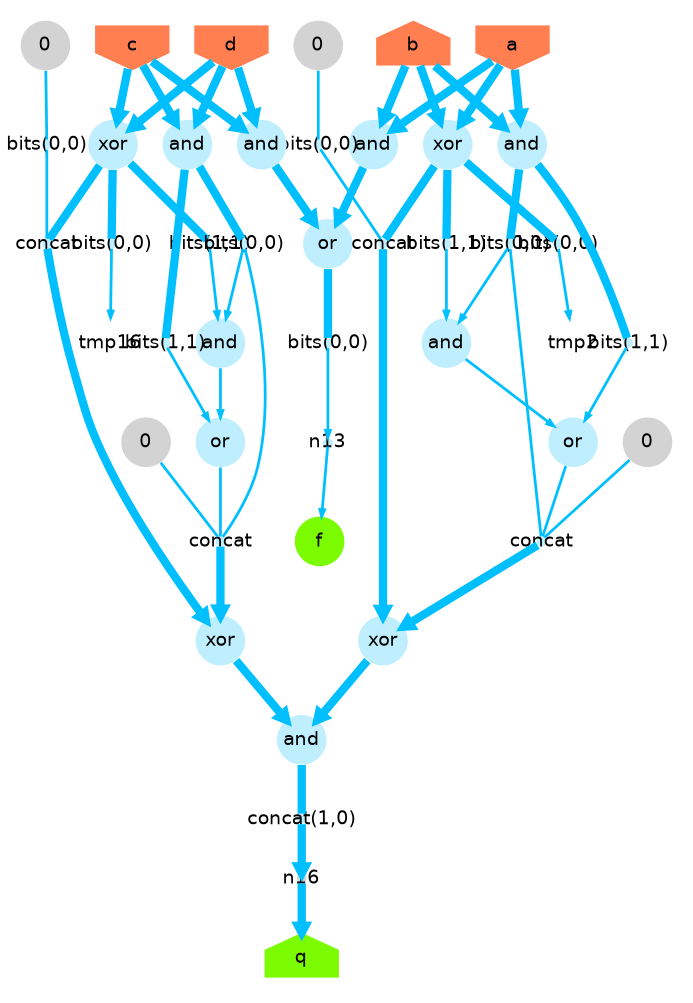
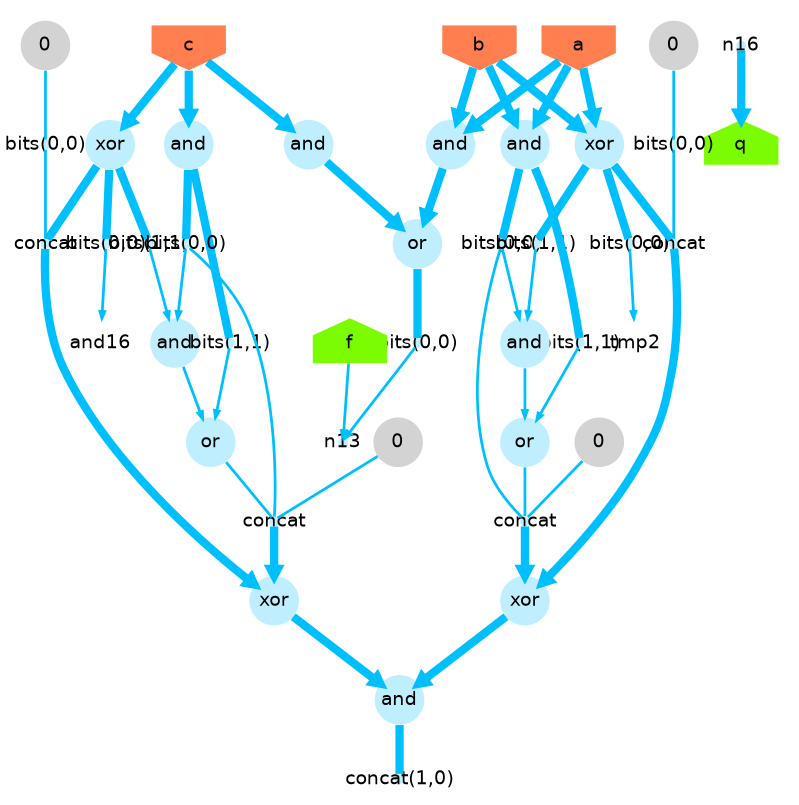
(231, 45) -> none
(413, 45) -> (479, 45)
(110, 343) -> (101, 343)
(325, 478) -> (346, 397)
(320, 541) -> (350, 343)
(302, 845) -> none
(302, 878) -> (741, 45)
